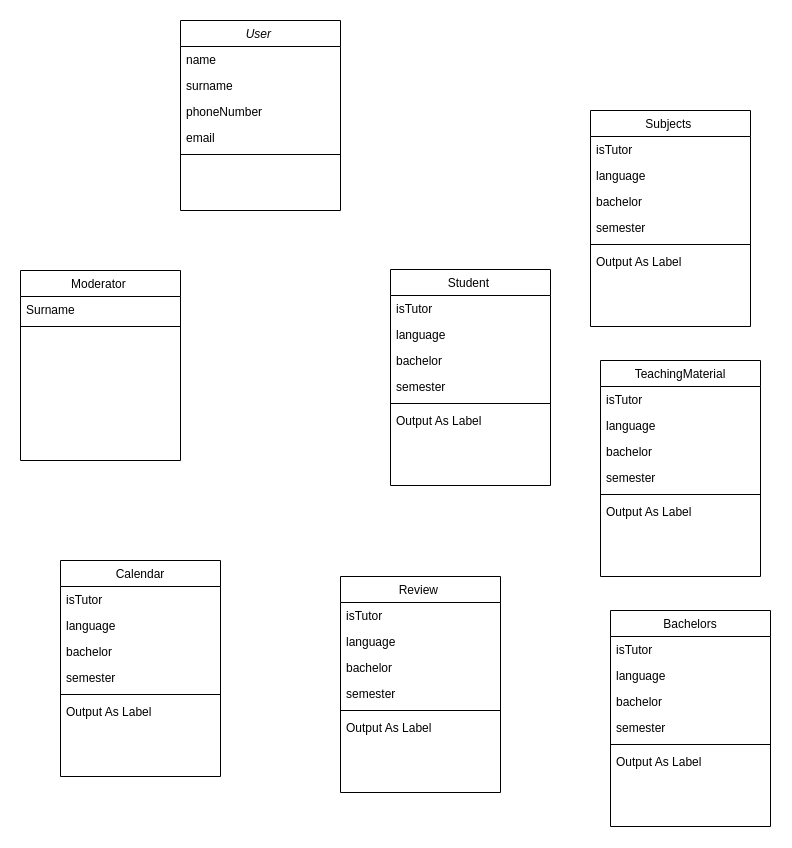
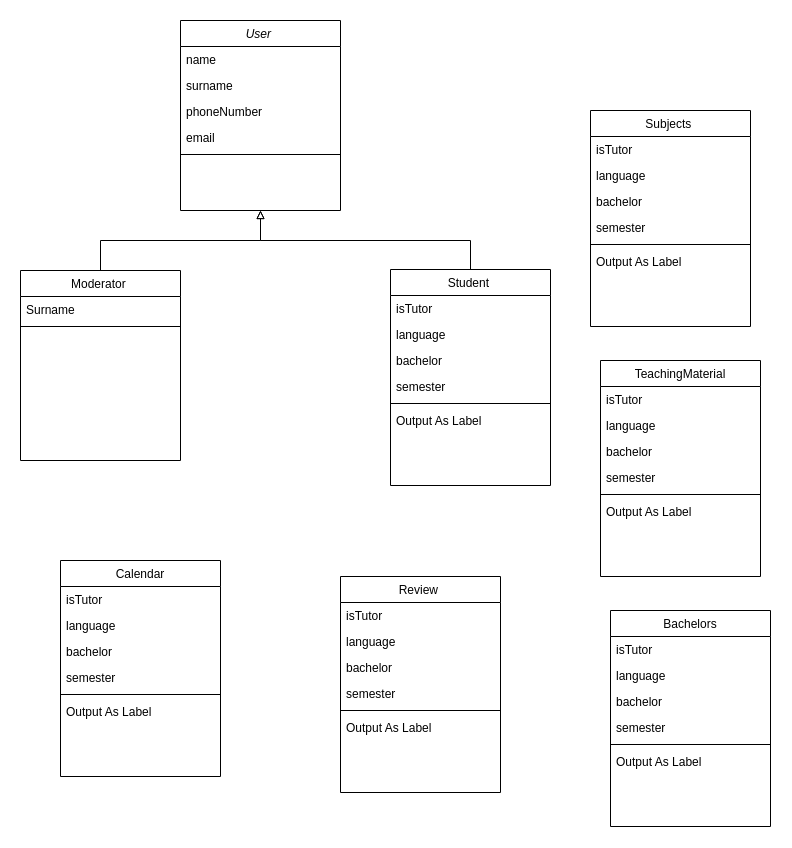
none -> (165, 241)
none -> (381, 241)
